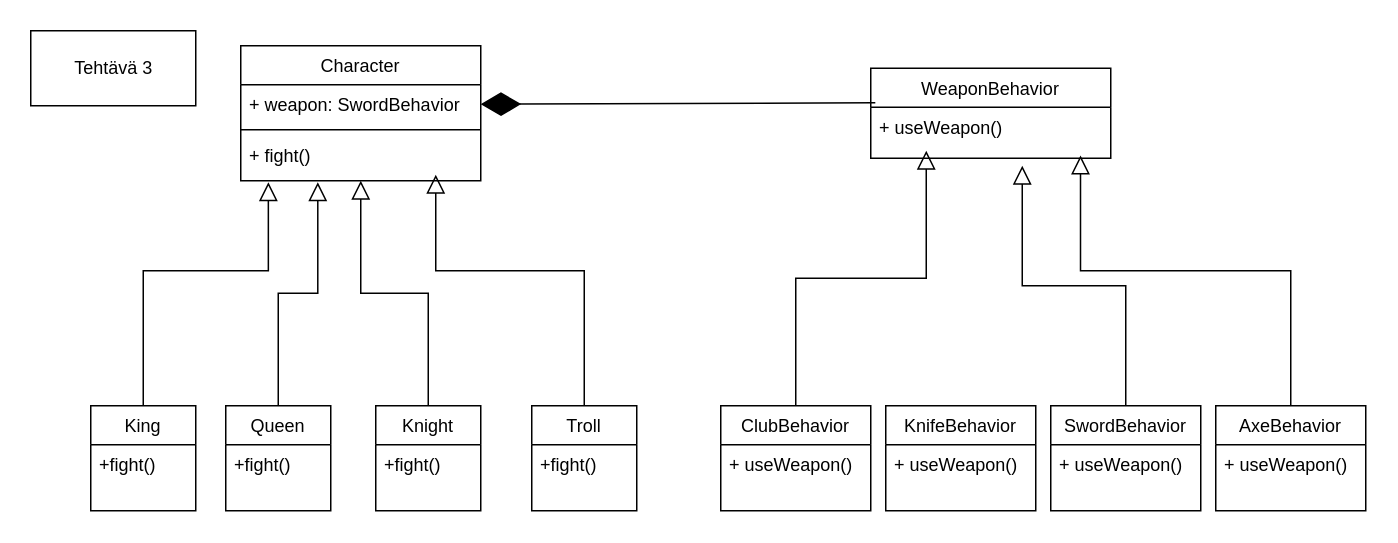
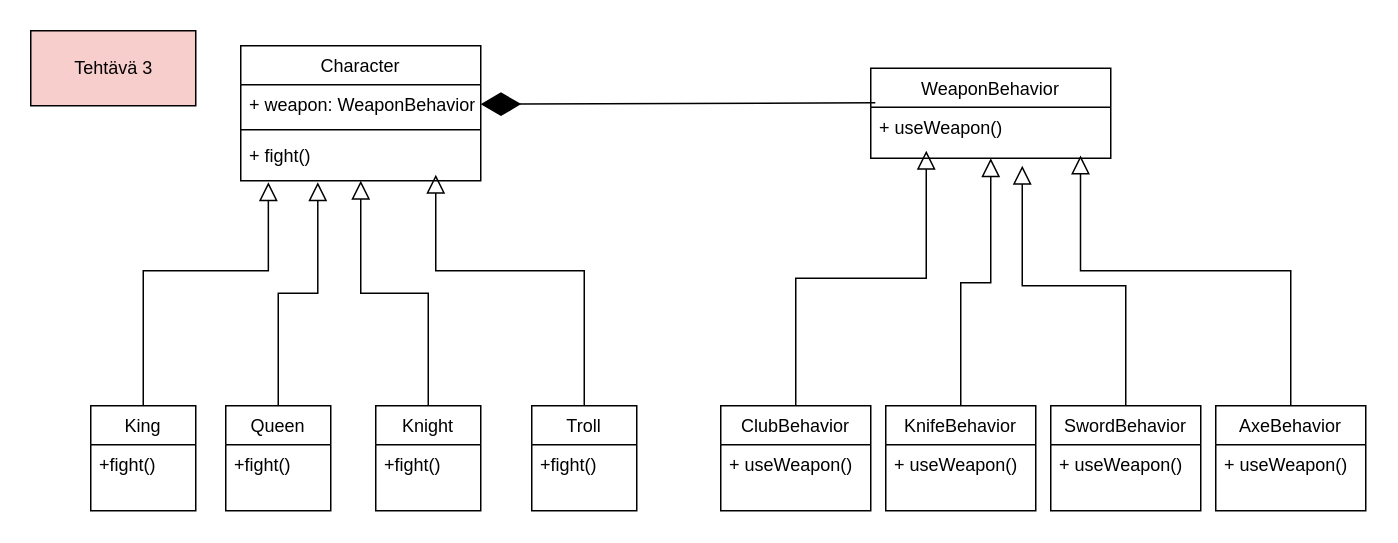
(113, 68) -> (113, 68)
(356, 105) -> (361, 105)
none -> (967, 283)
